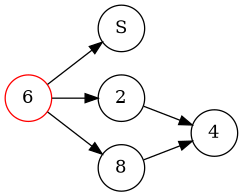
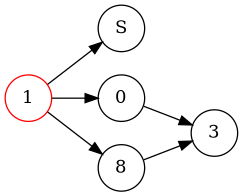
(28, 98) -> (28, 98)
(121, 98) -> (121, 98)
(214, 133) -> (214, 133)
